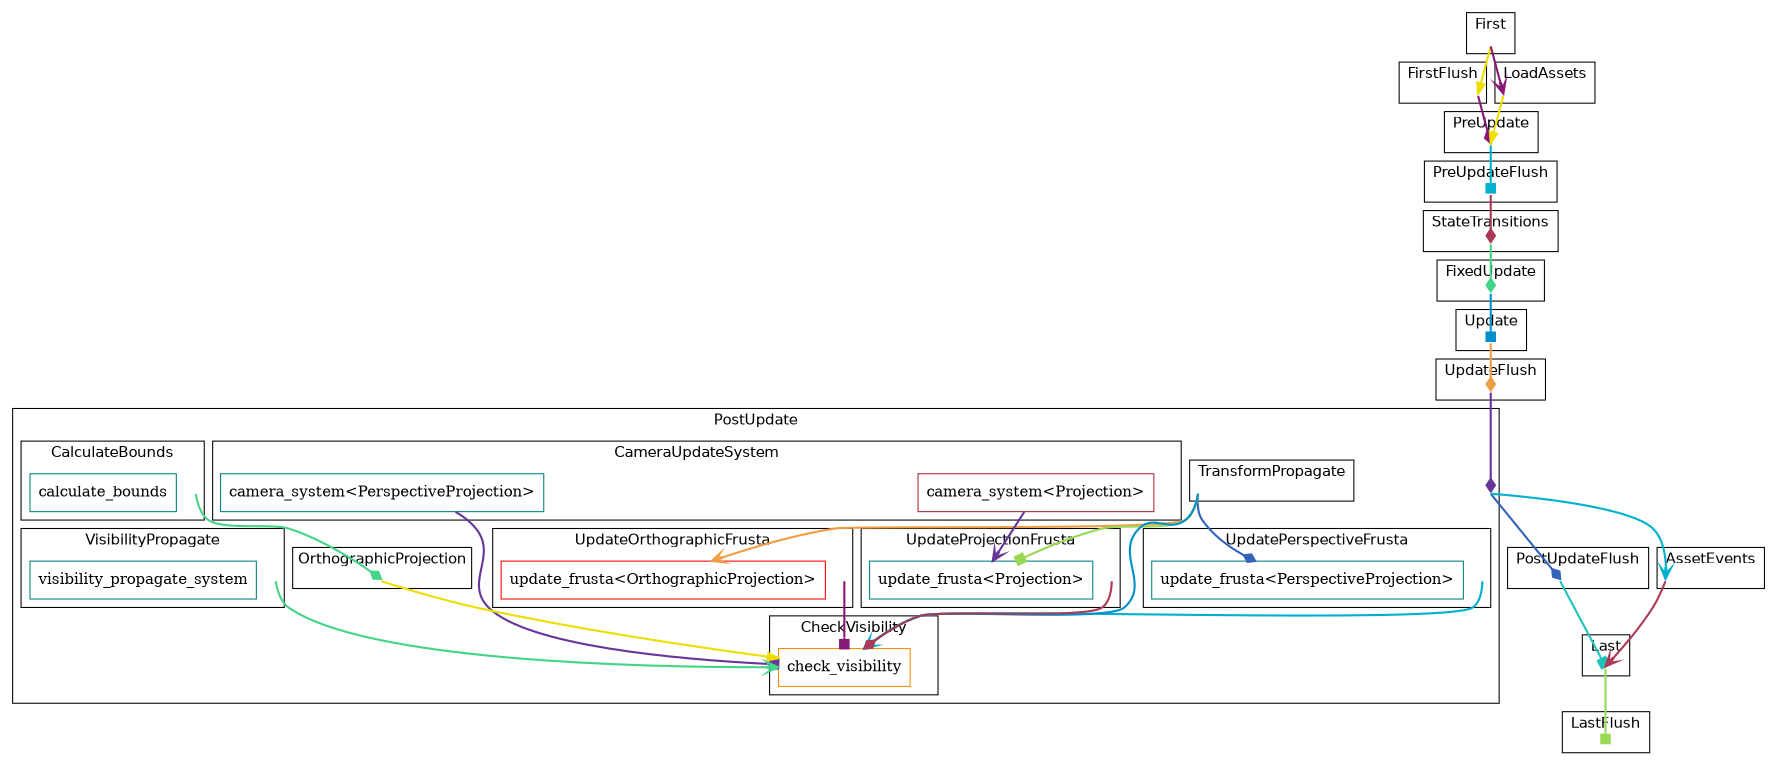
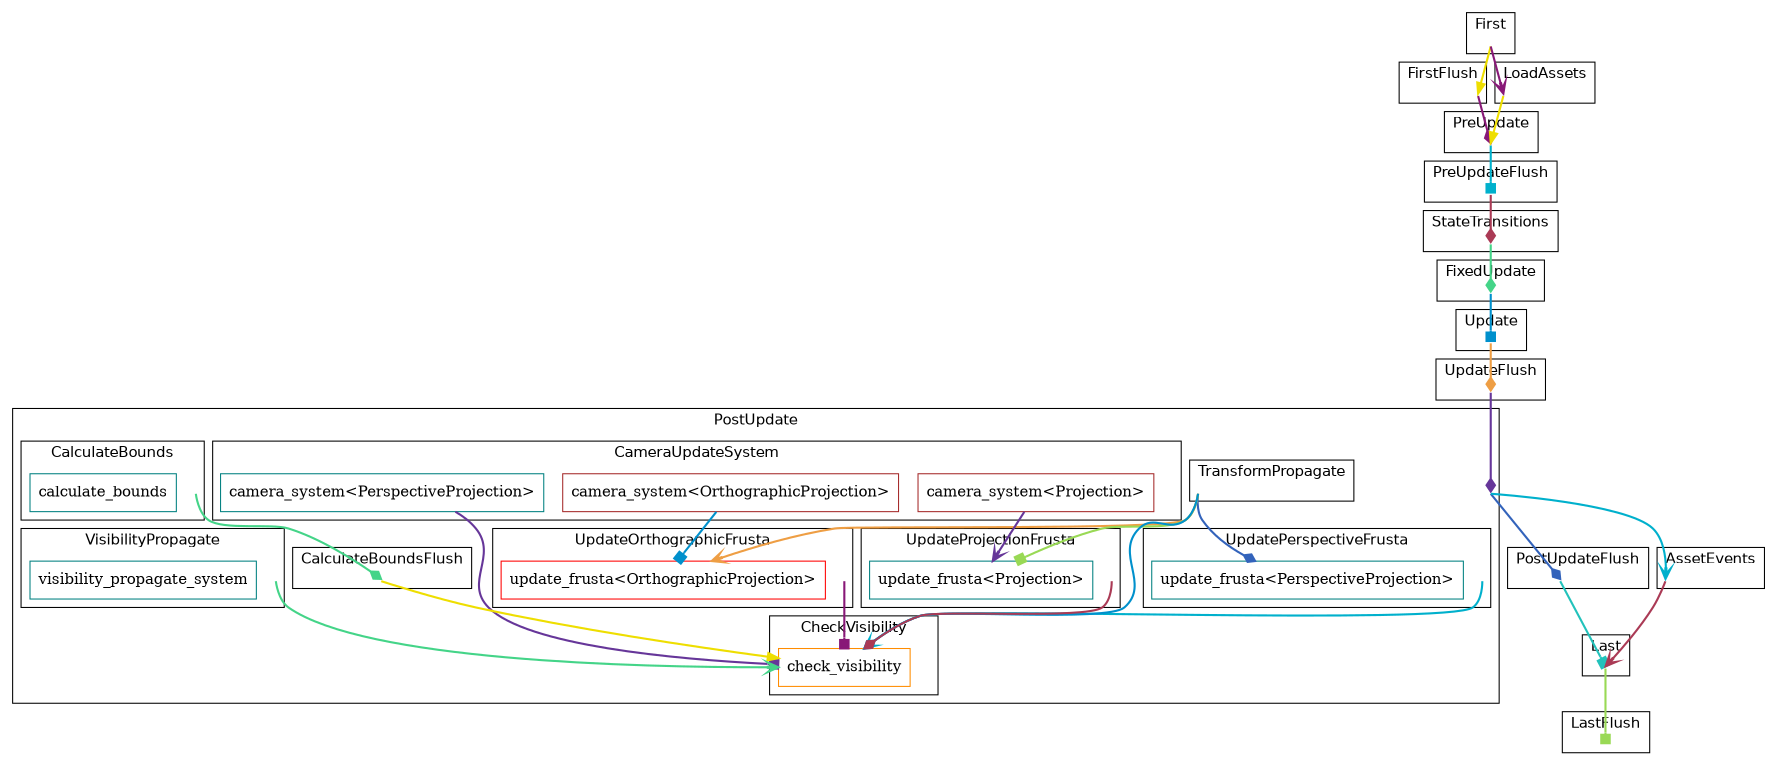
none -> (731, 493)
(382, 560) -> (382, 560)
